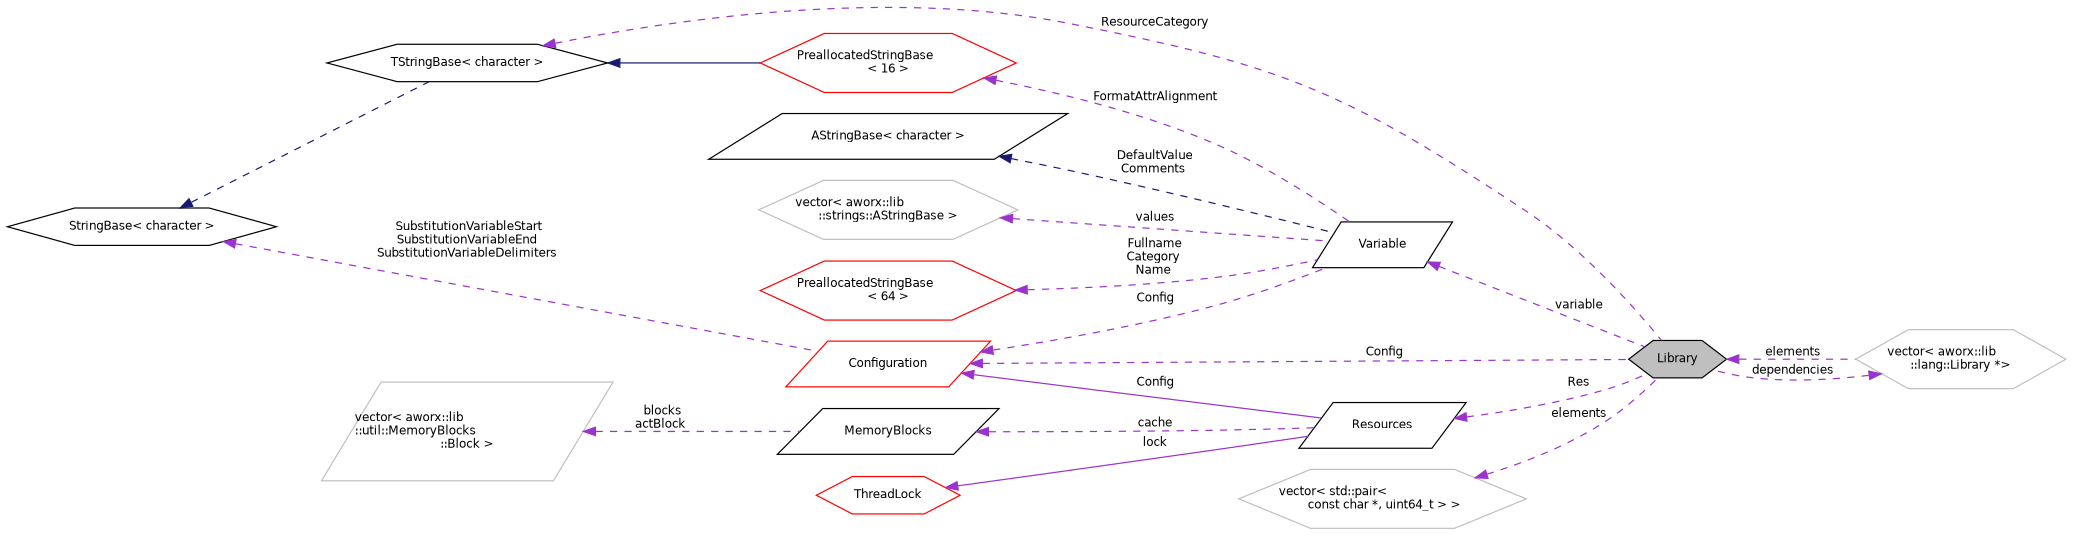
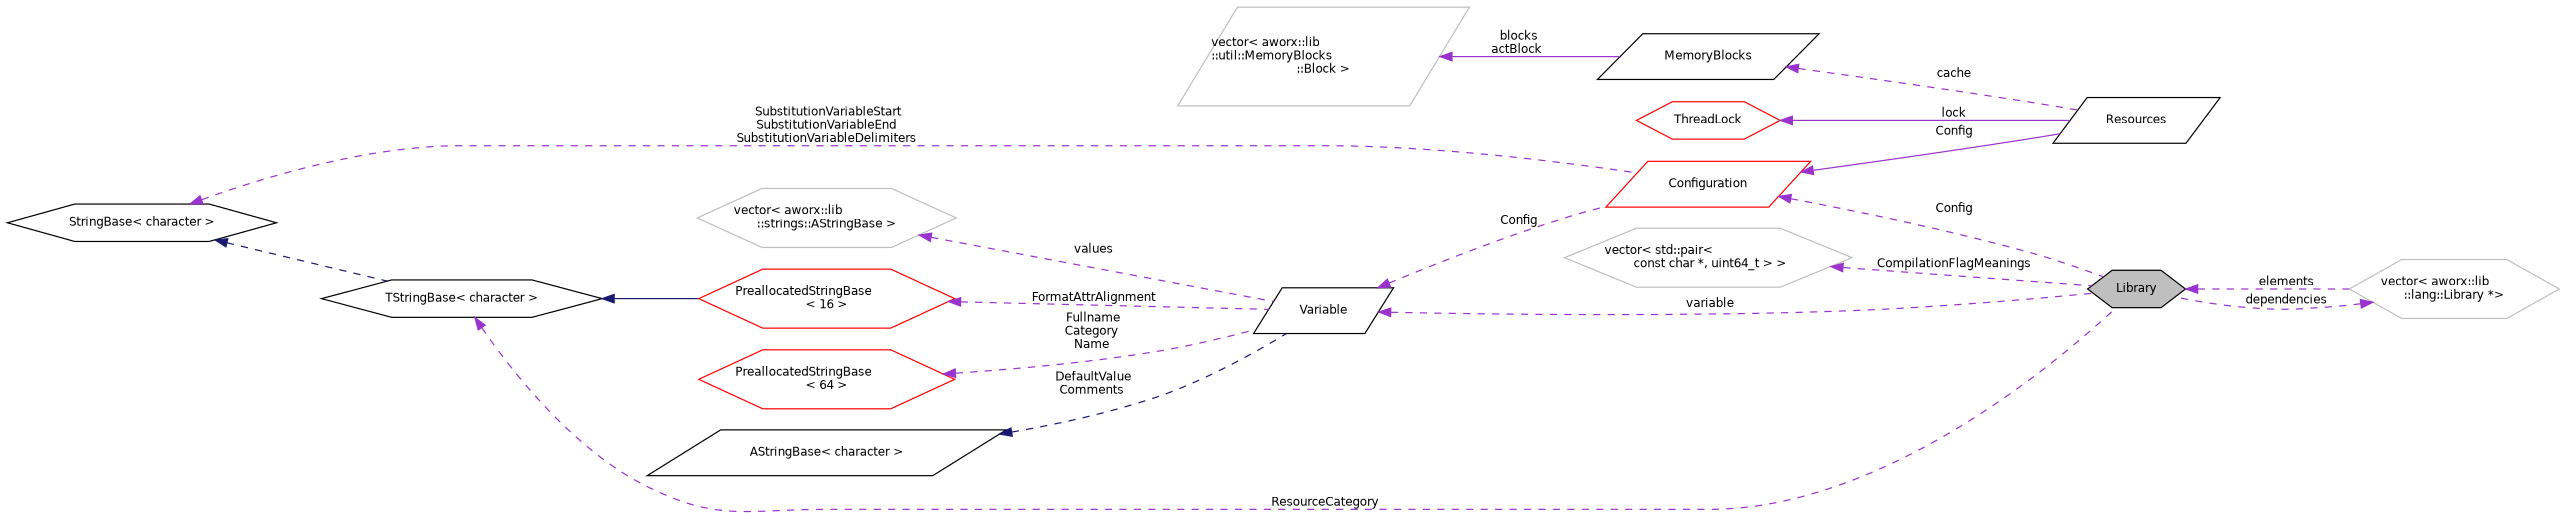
(1162, 319) -> (1497, 241)
(1559, 401) -> none
(1577, 414) -> (1952, 264)
(698, 431) -> (1536, 57)
